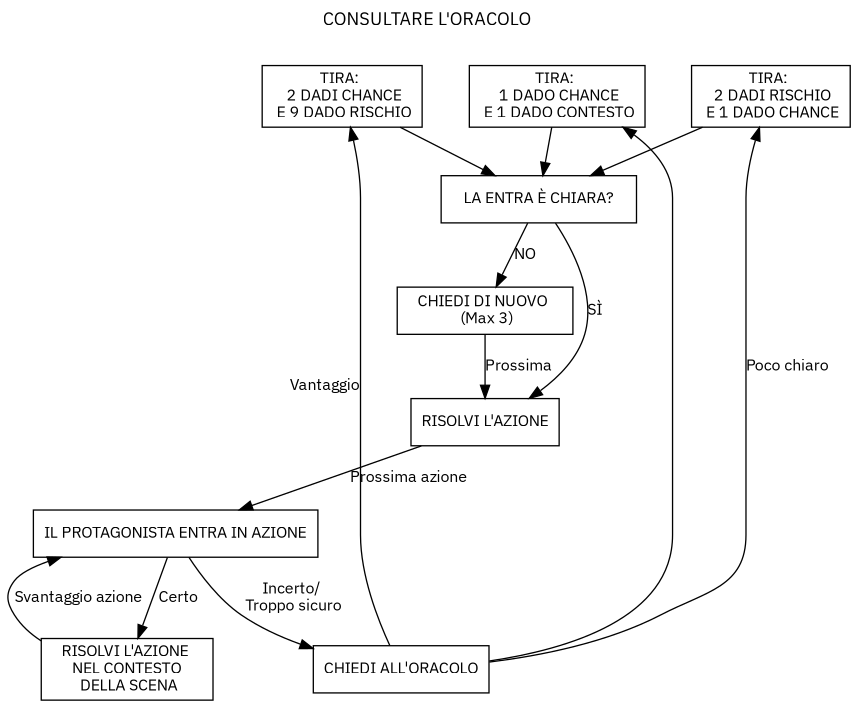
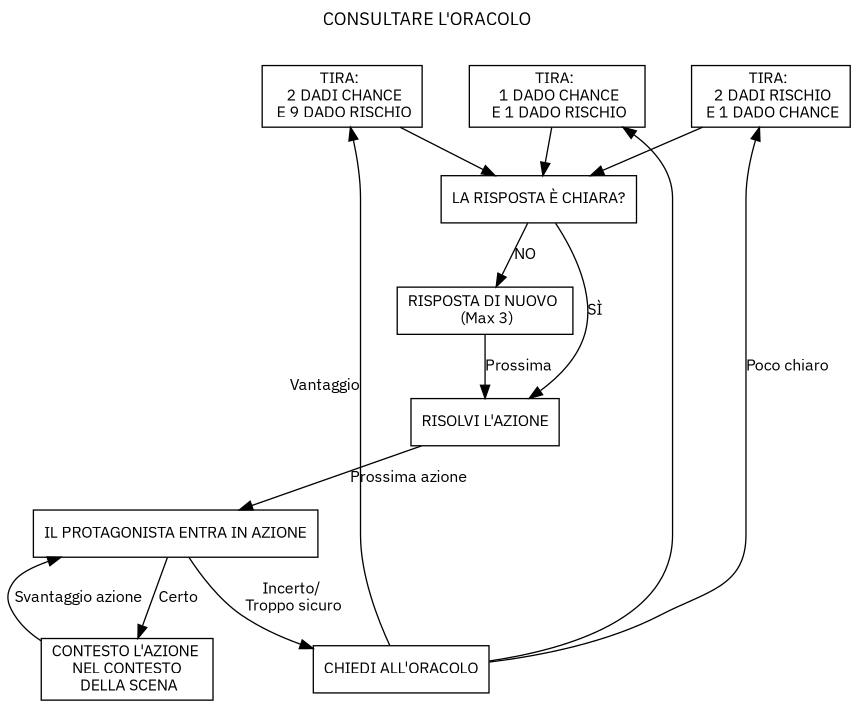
(557, 96) -> (557, 96)
(539, 199) -> (539, 199)
(485, 311) -> (485, 311)
(127, 669) -> (127, 669)
